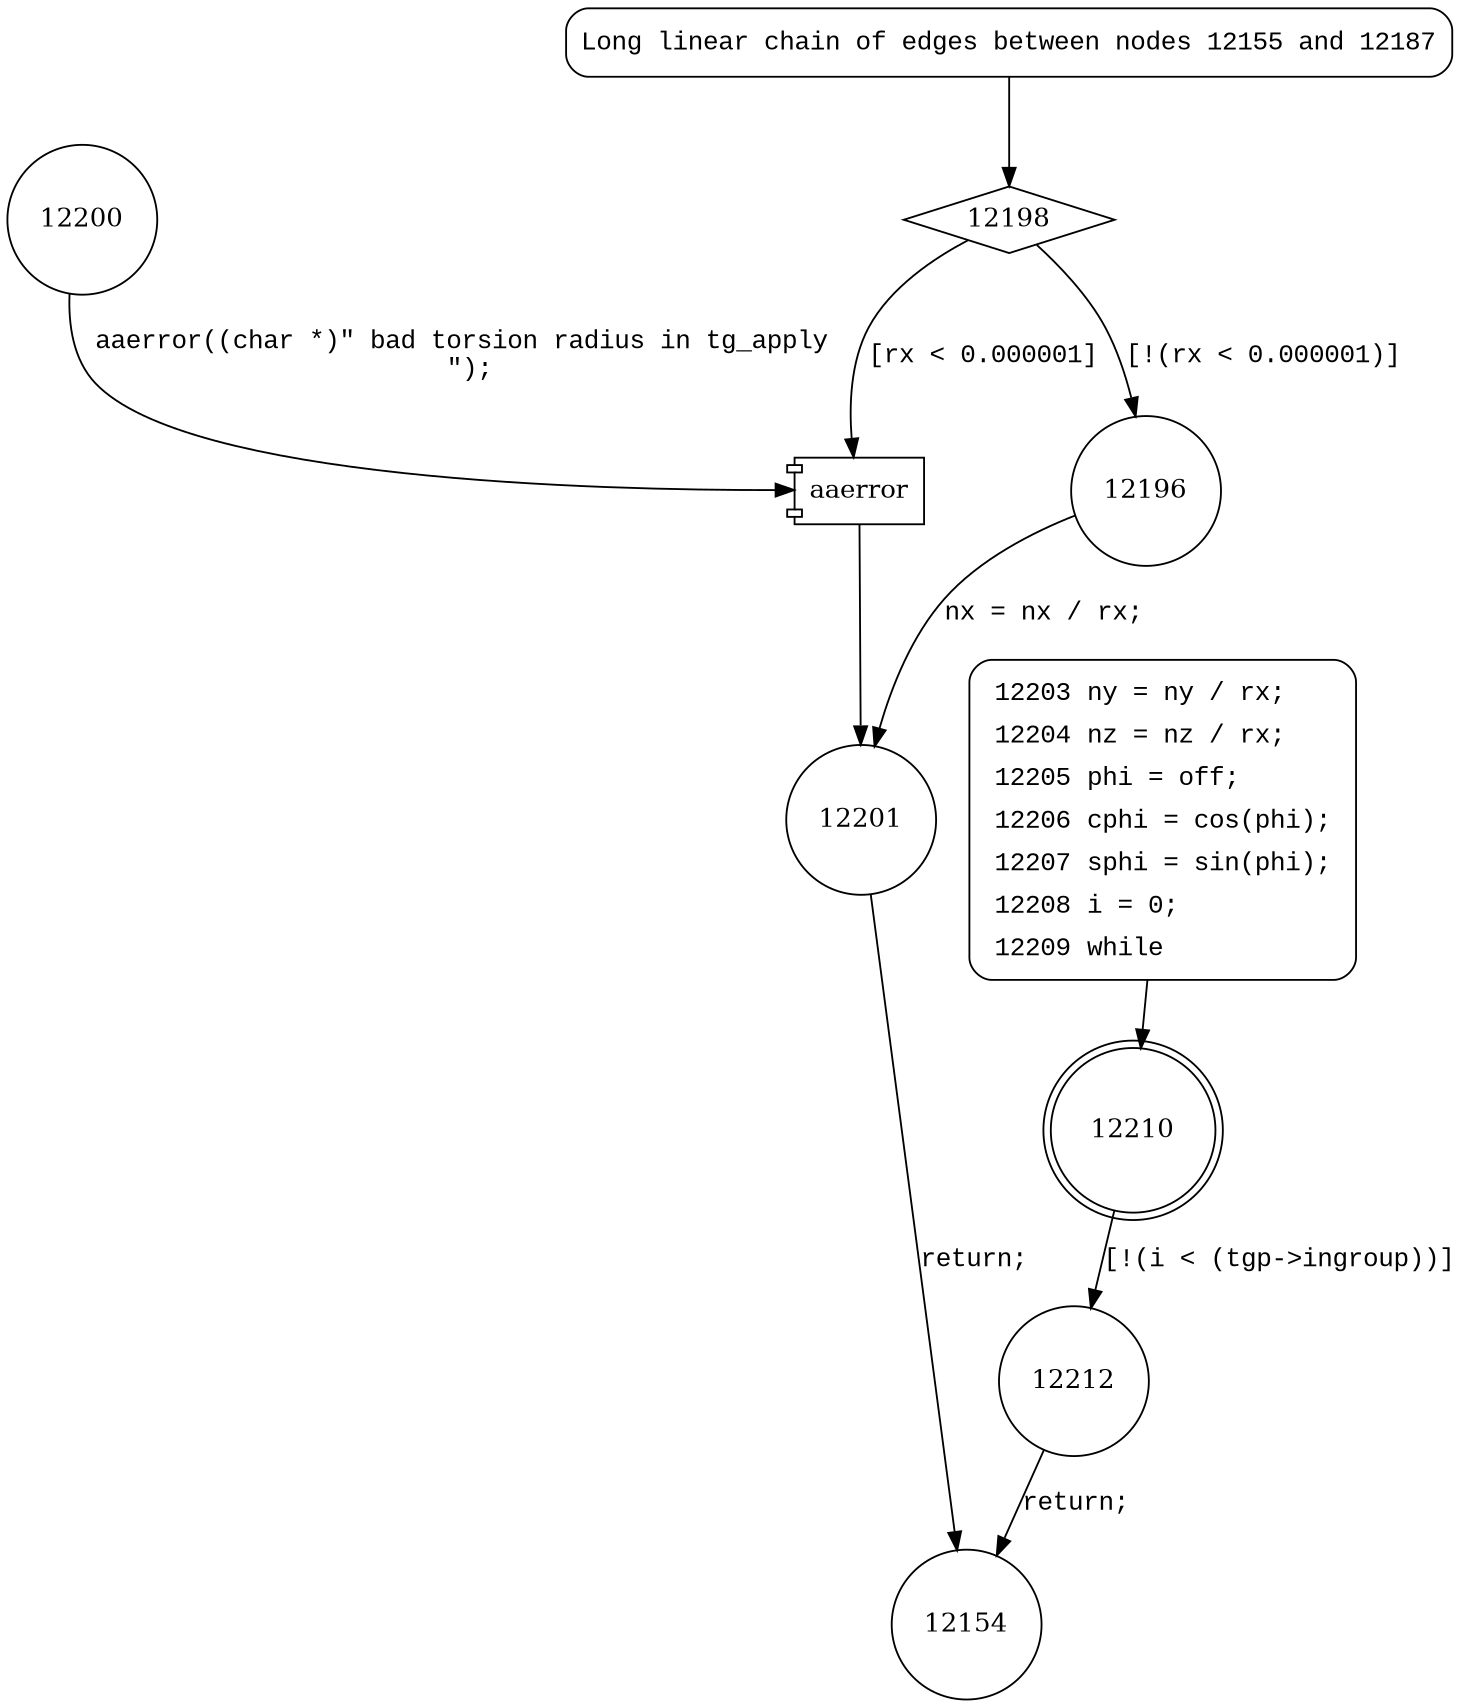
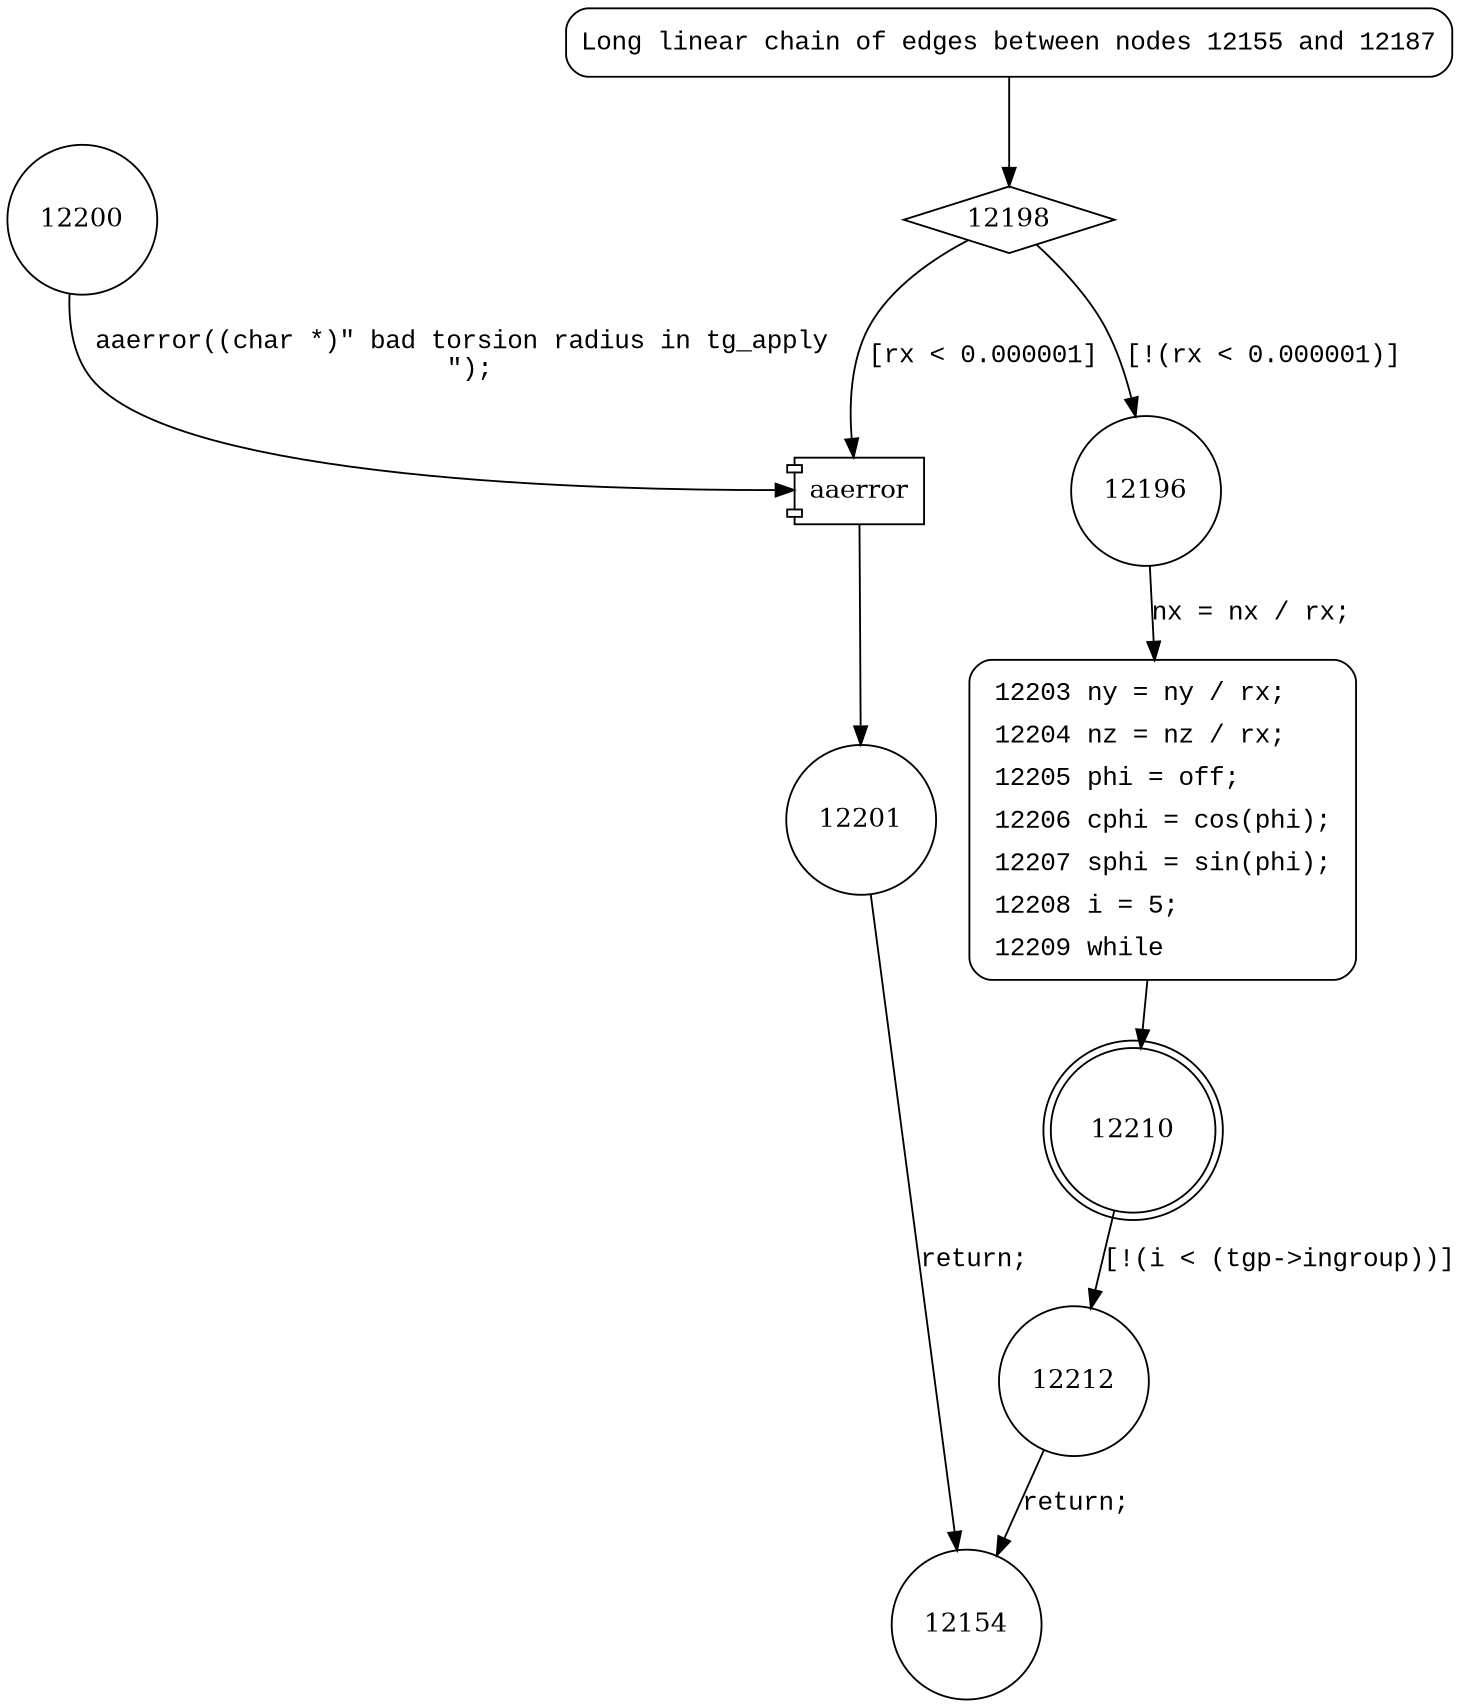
(948, 595) -> (1152, 604)
(1133, 905) -> (1133, 905)
